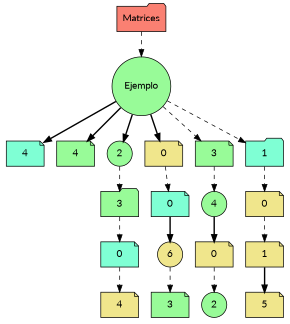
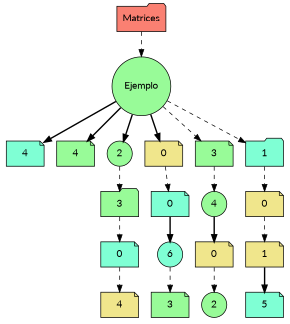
(170, 254) -> (170, 254)
(265, 305) -> (265, 305)
